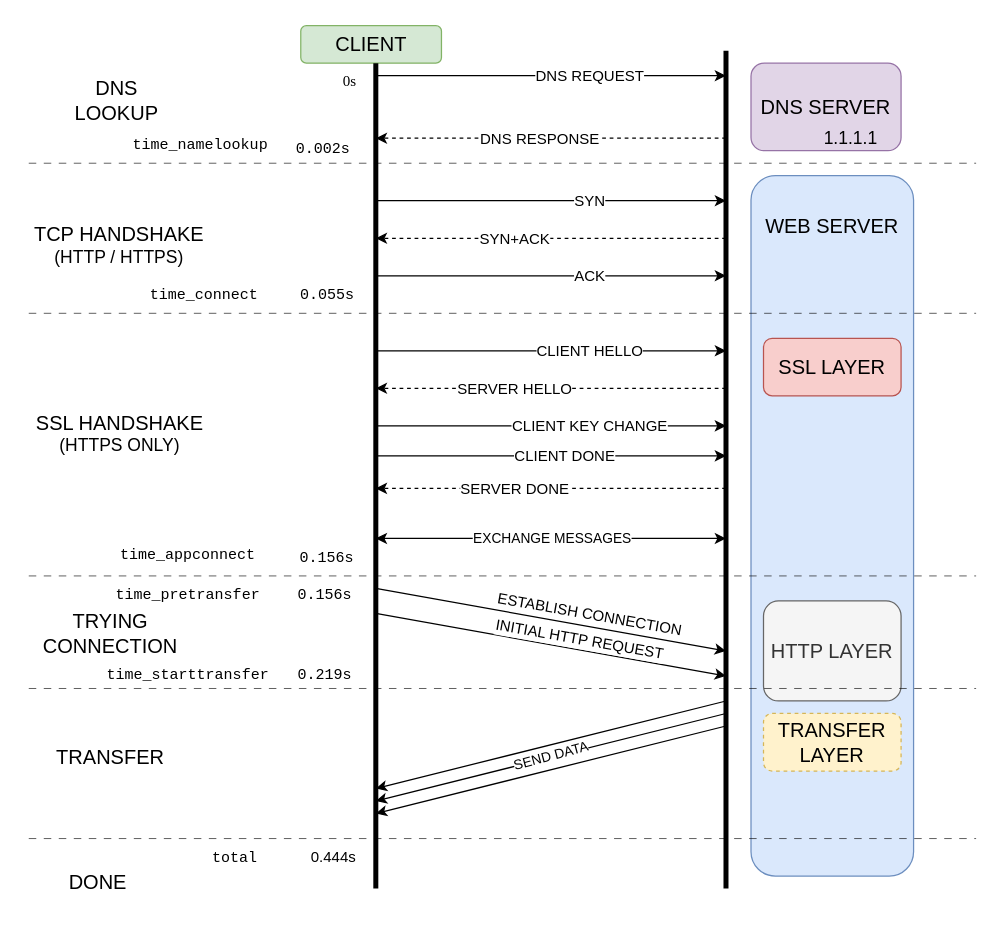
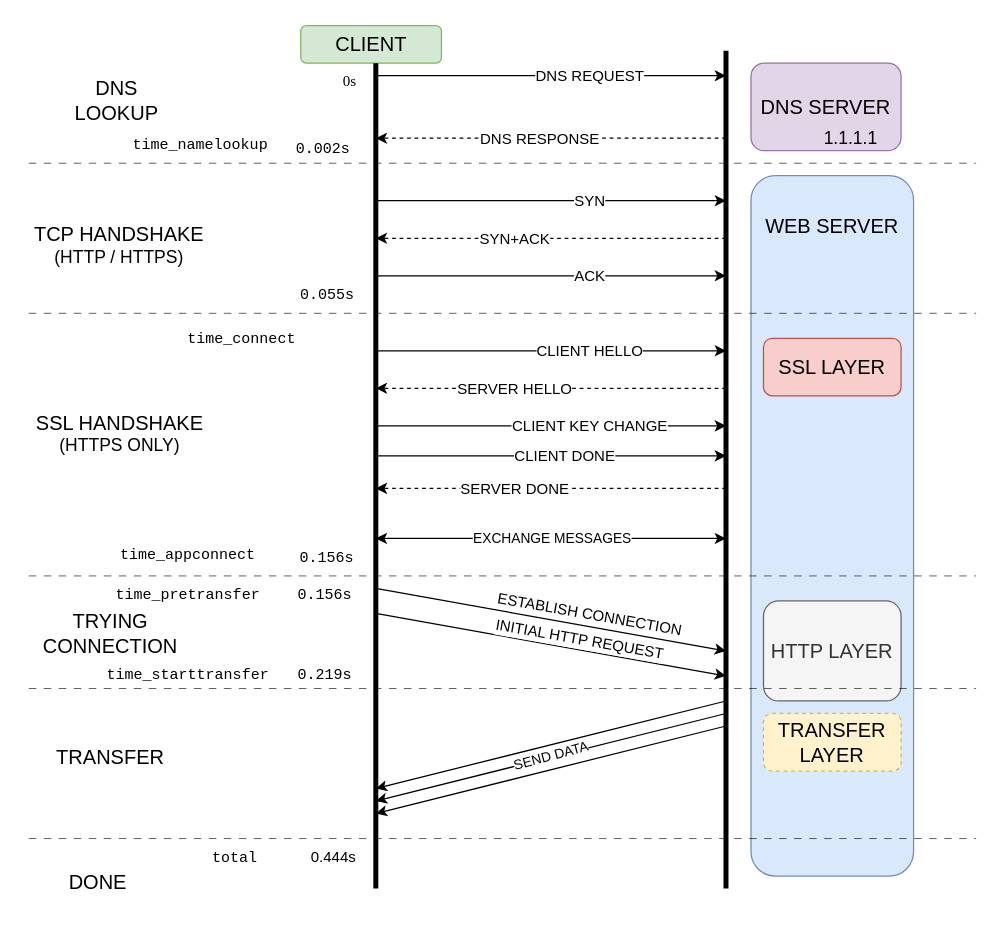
(204, 294) -> (241, 338)
